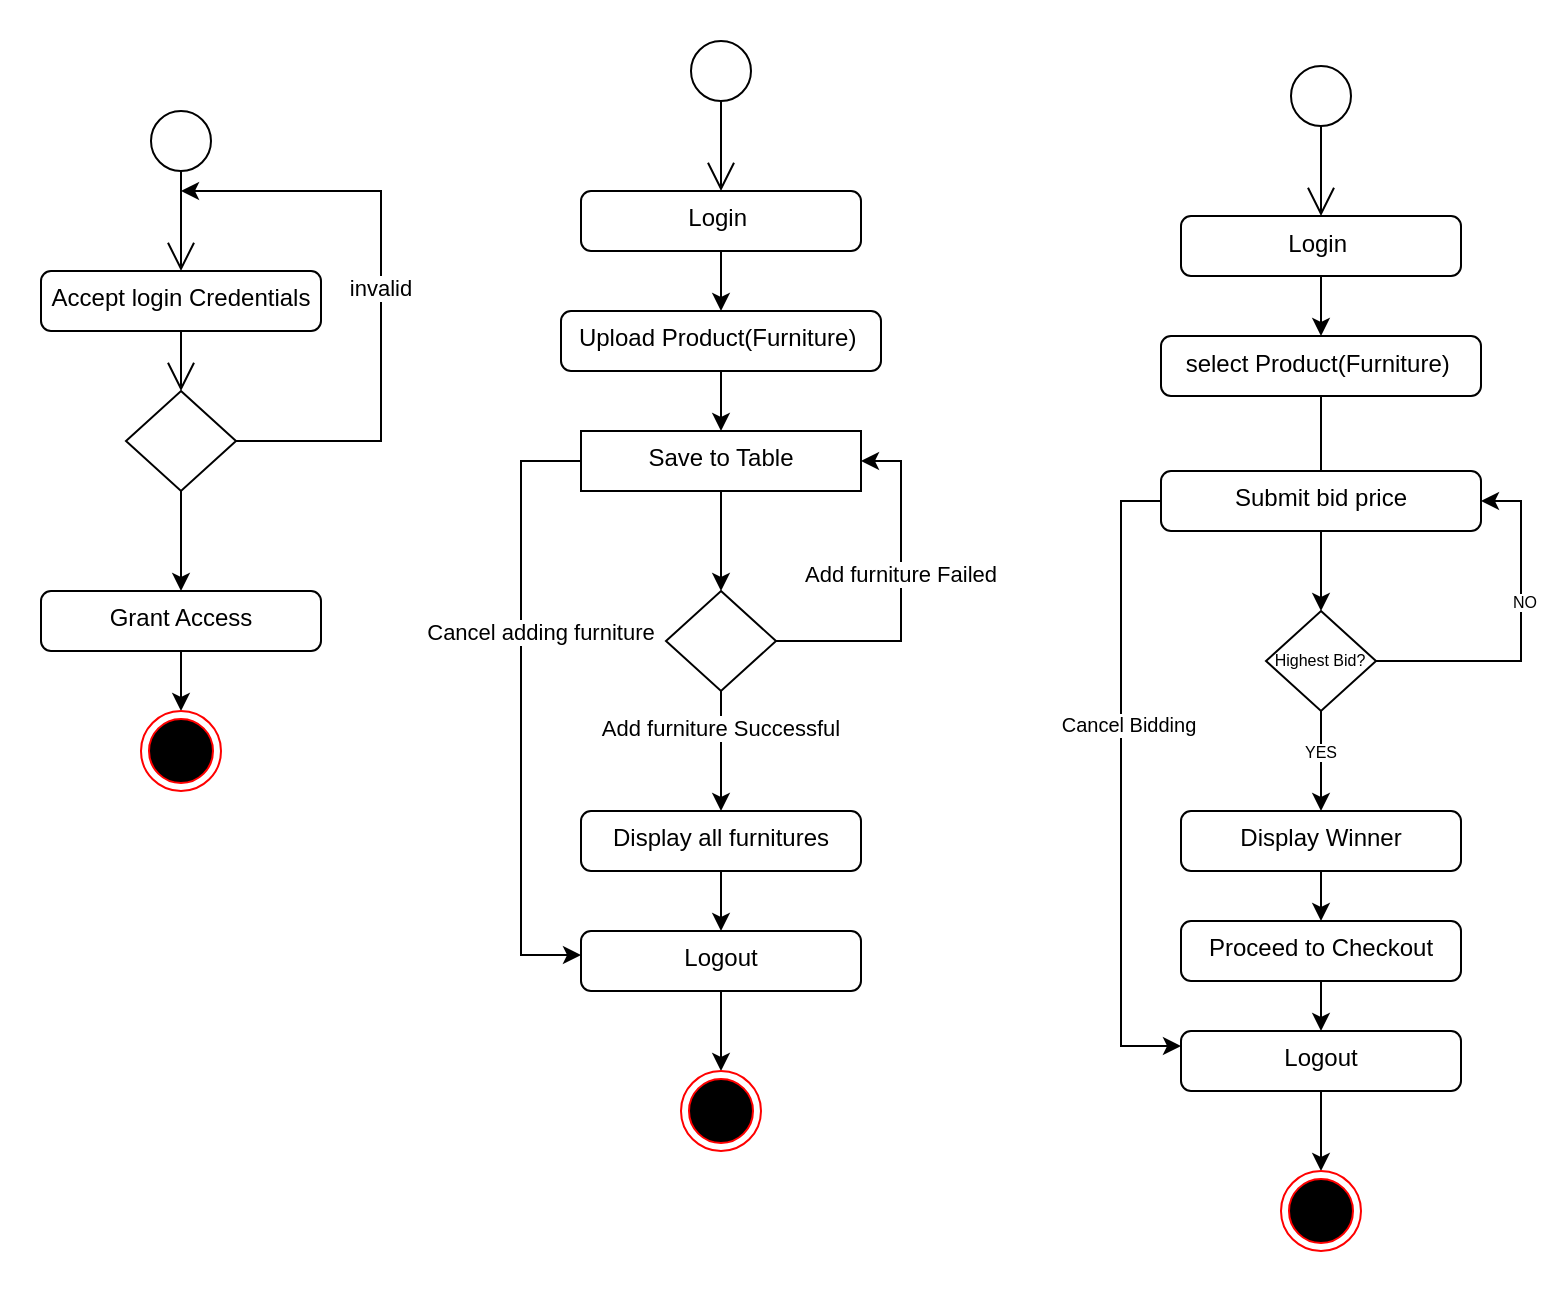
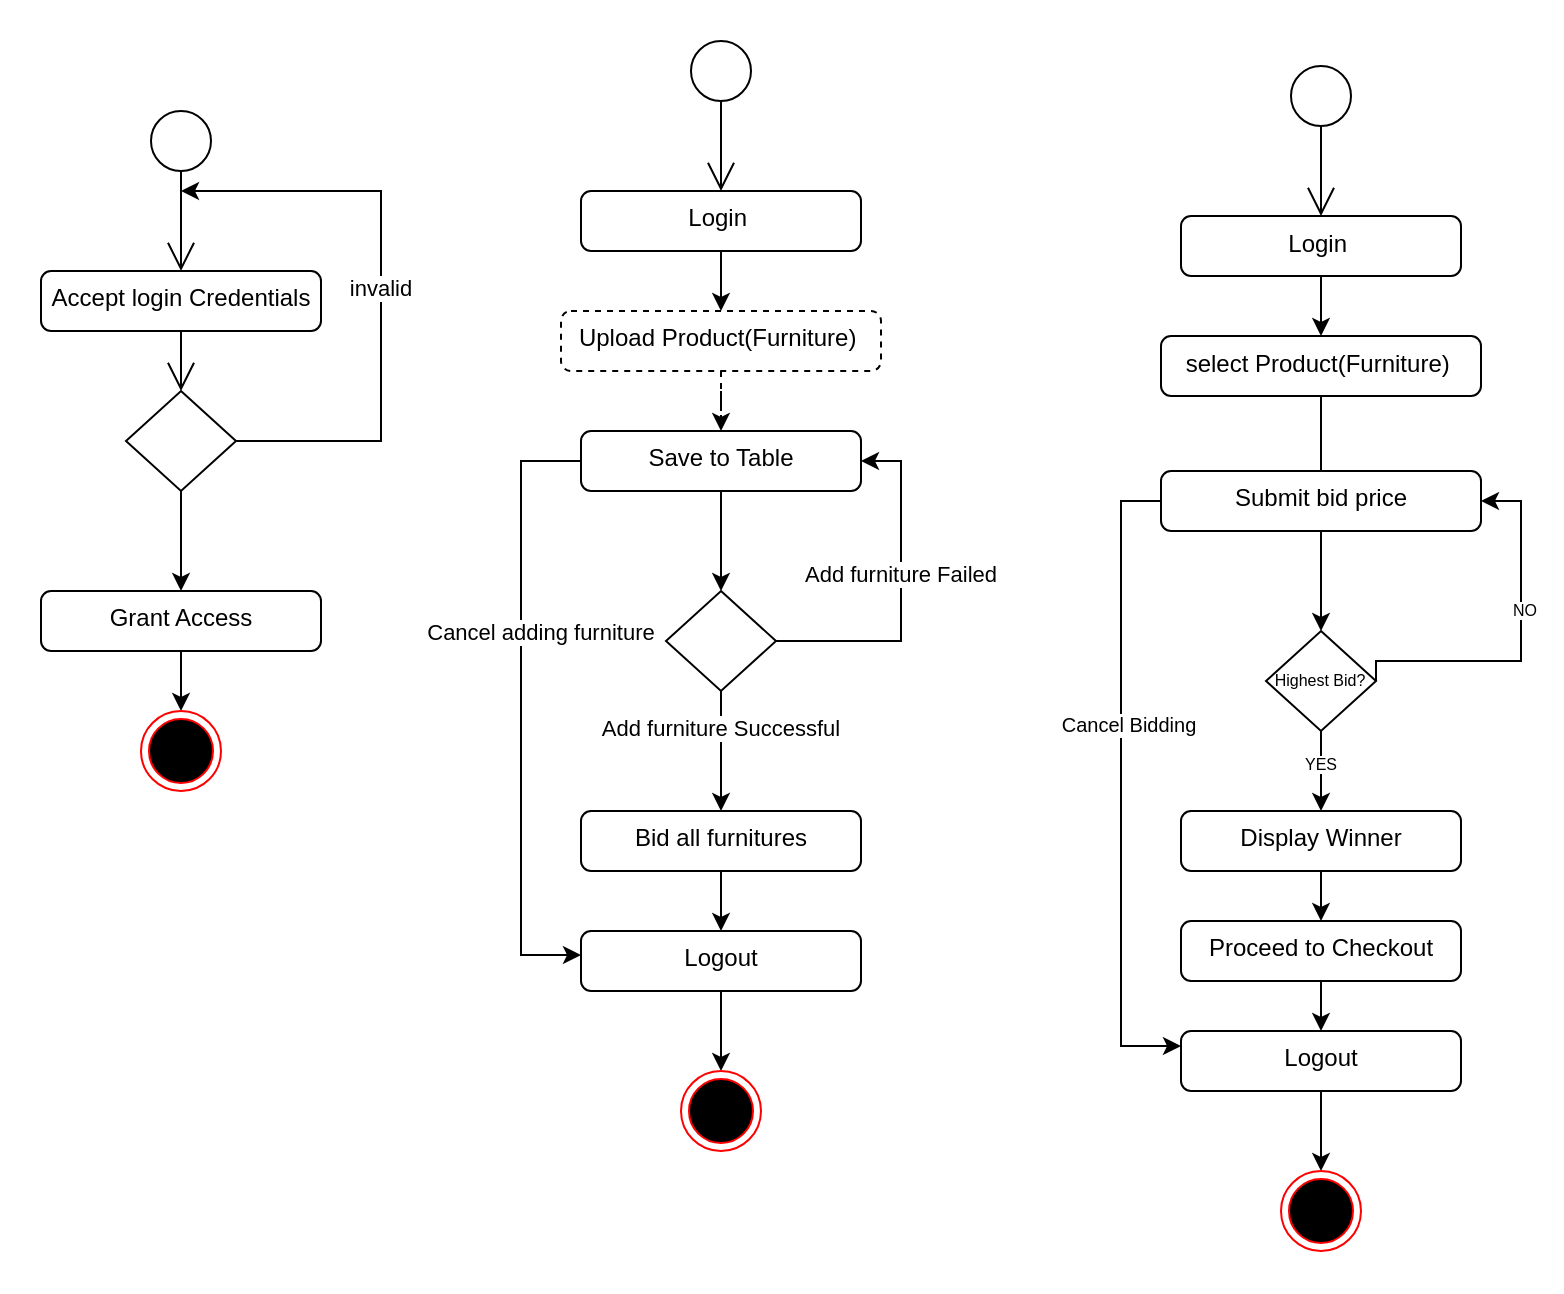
(721, 341) -> (721, 341)
(721, 381) -> (721, 381)
(721, 461) -> (721, 461)
(1321, 661) -> (1321, 681)
(722, 839) -> (722, 839)
